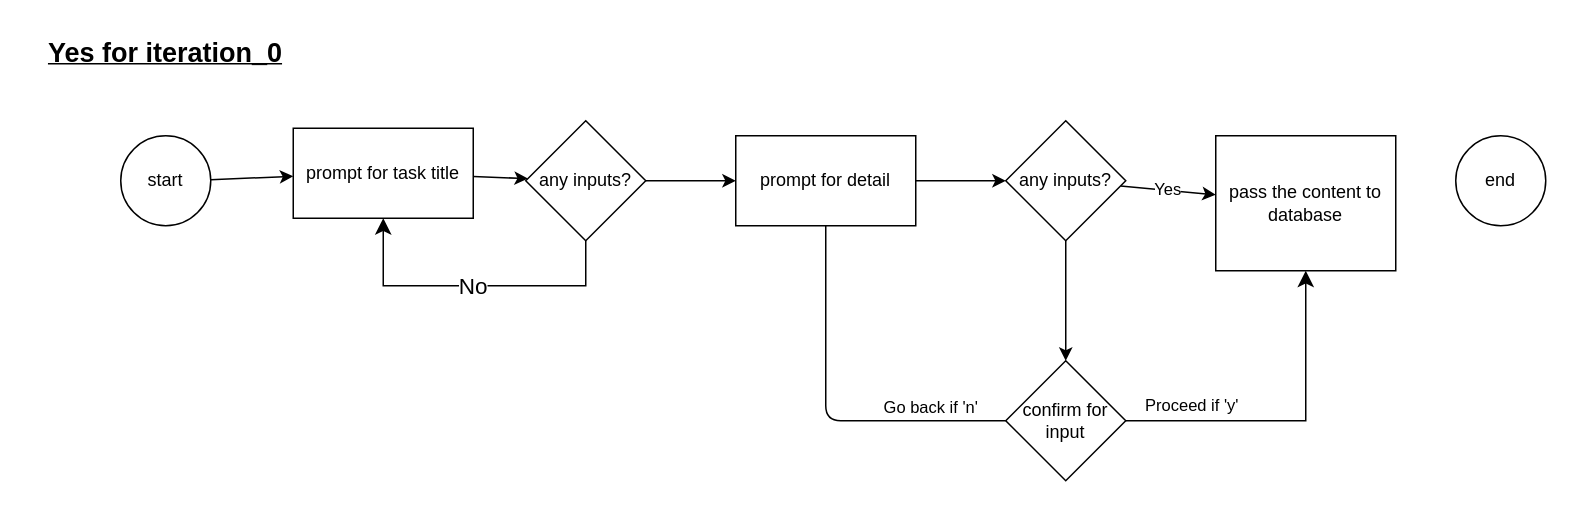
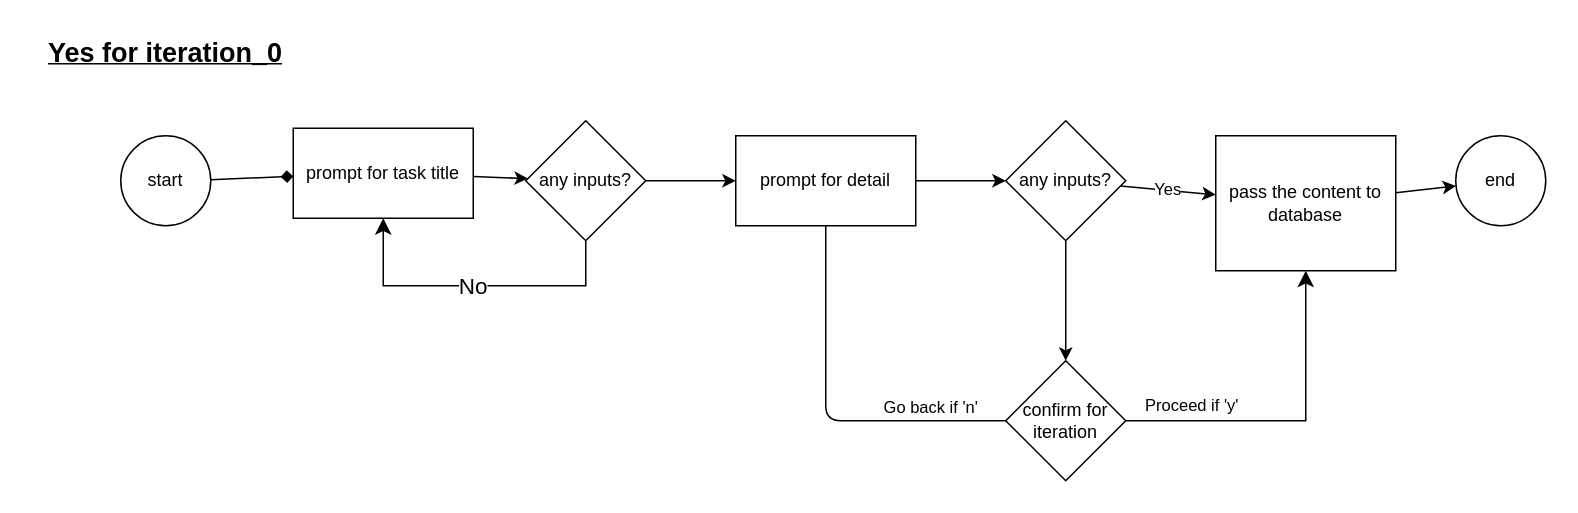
(282, 177) -> (281, 177)
none -> (1421, 190)
(1066, 421) -> (1066, 421)
